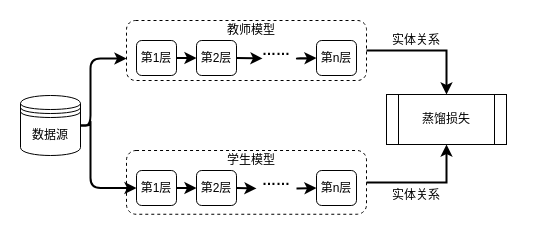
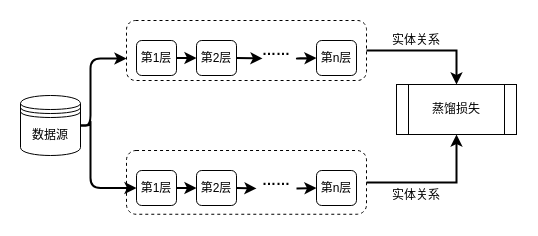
(252, 31) -> none
(447, 120) -> (457, 110)
(252, 161) -> none
